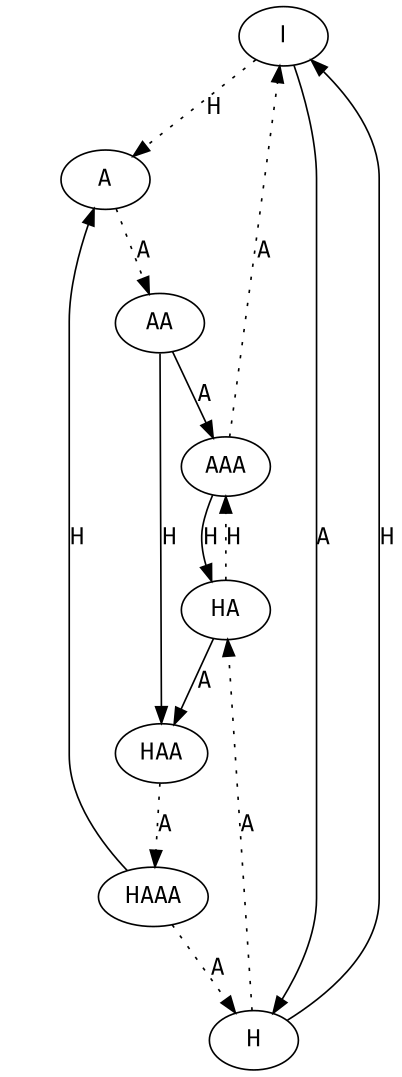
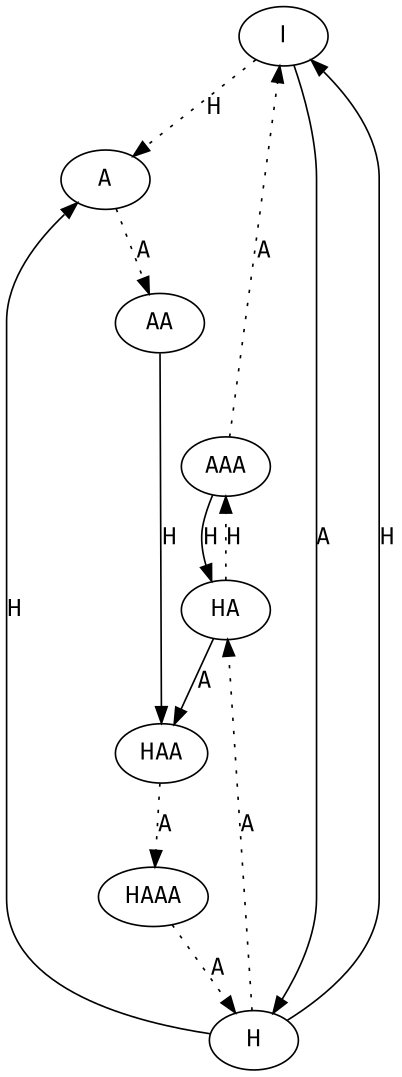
(189, 387) -> none
(69, 555) -> (7, 680)
